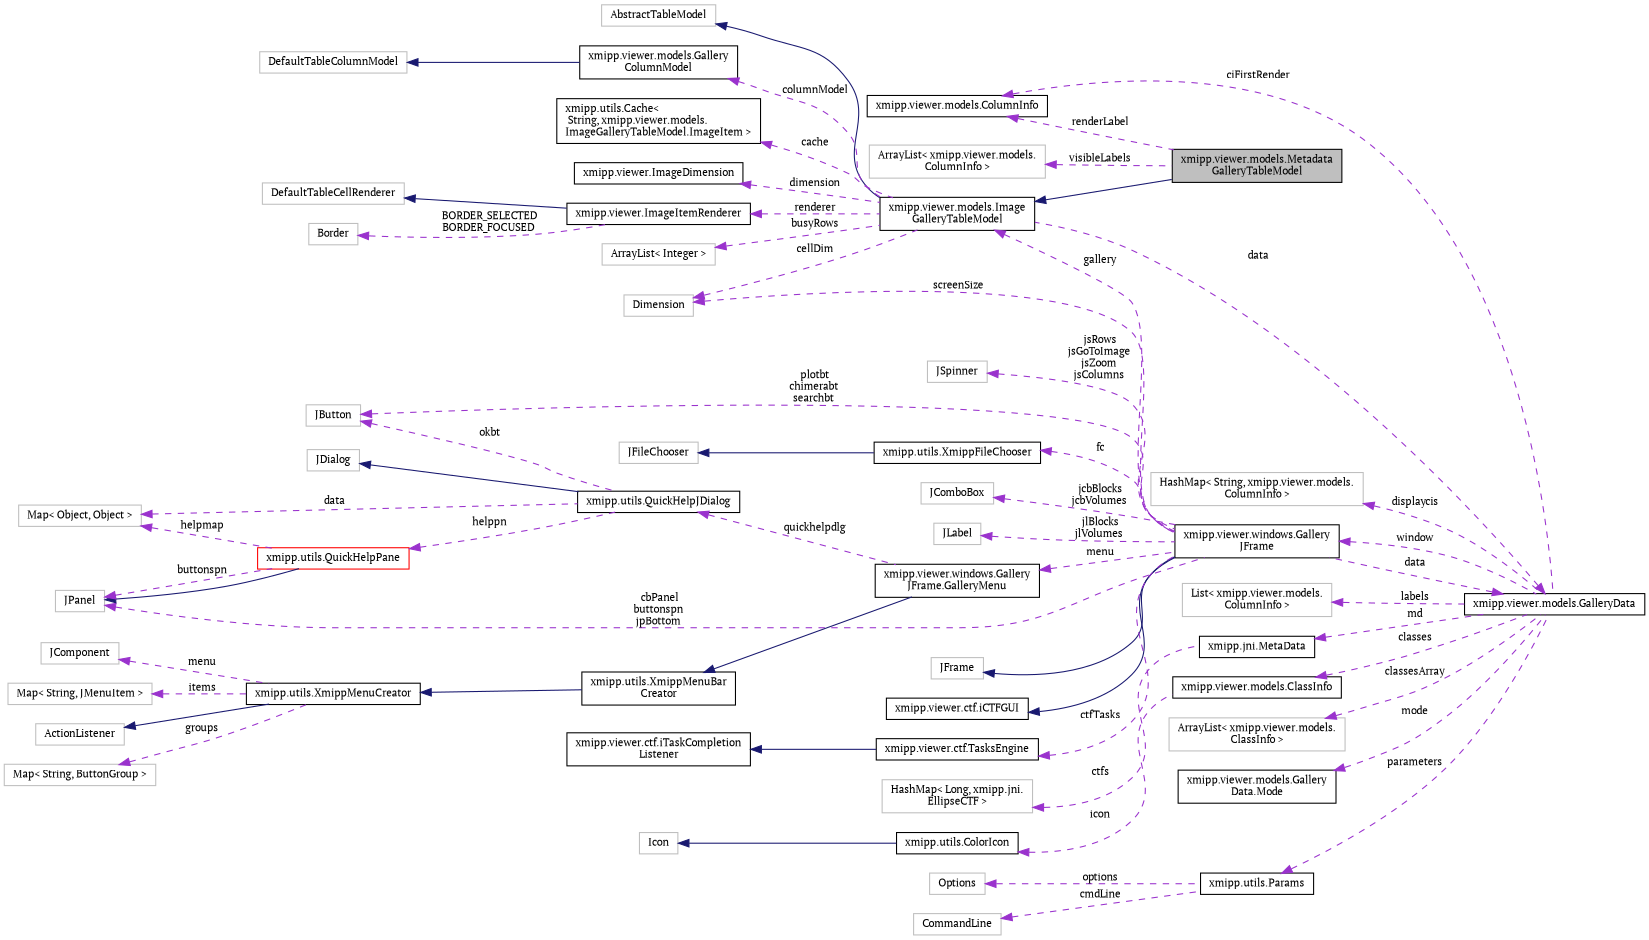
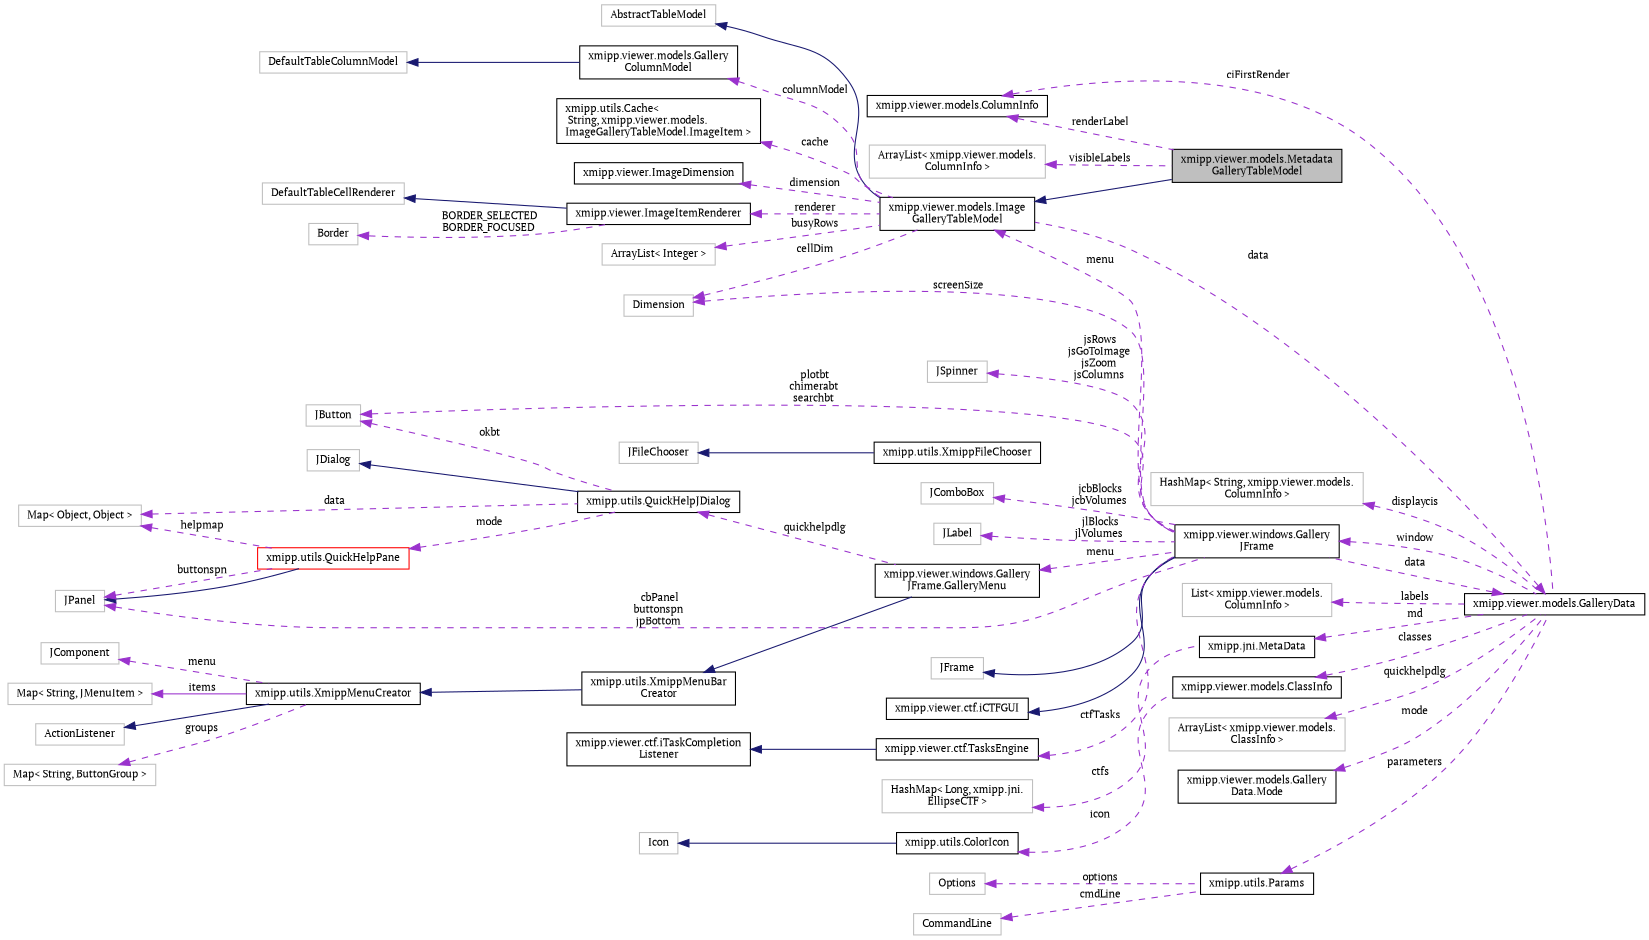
(1099, 260) -> (1099, 260)
(1125, 475) -> none
(489, 523) -> (489, 523)
(1414, 672) -> (1414, 672)
(205, 694) -> (205, 694)
